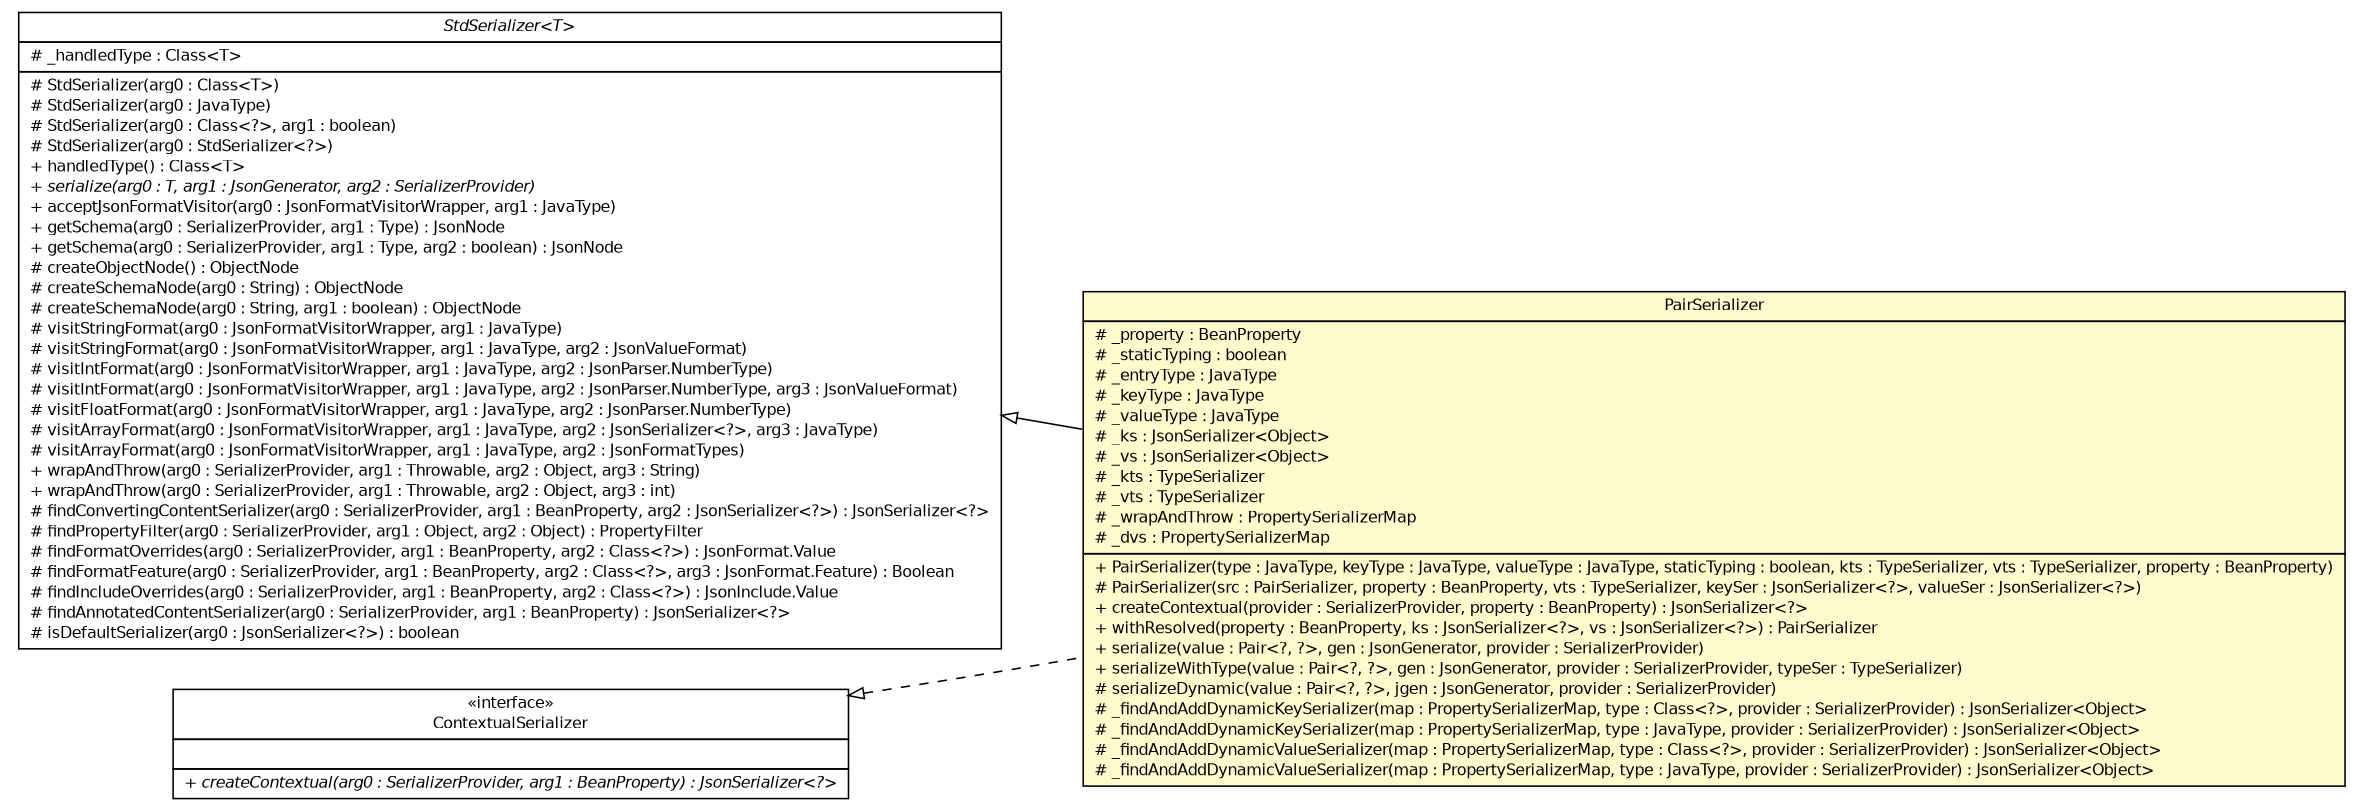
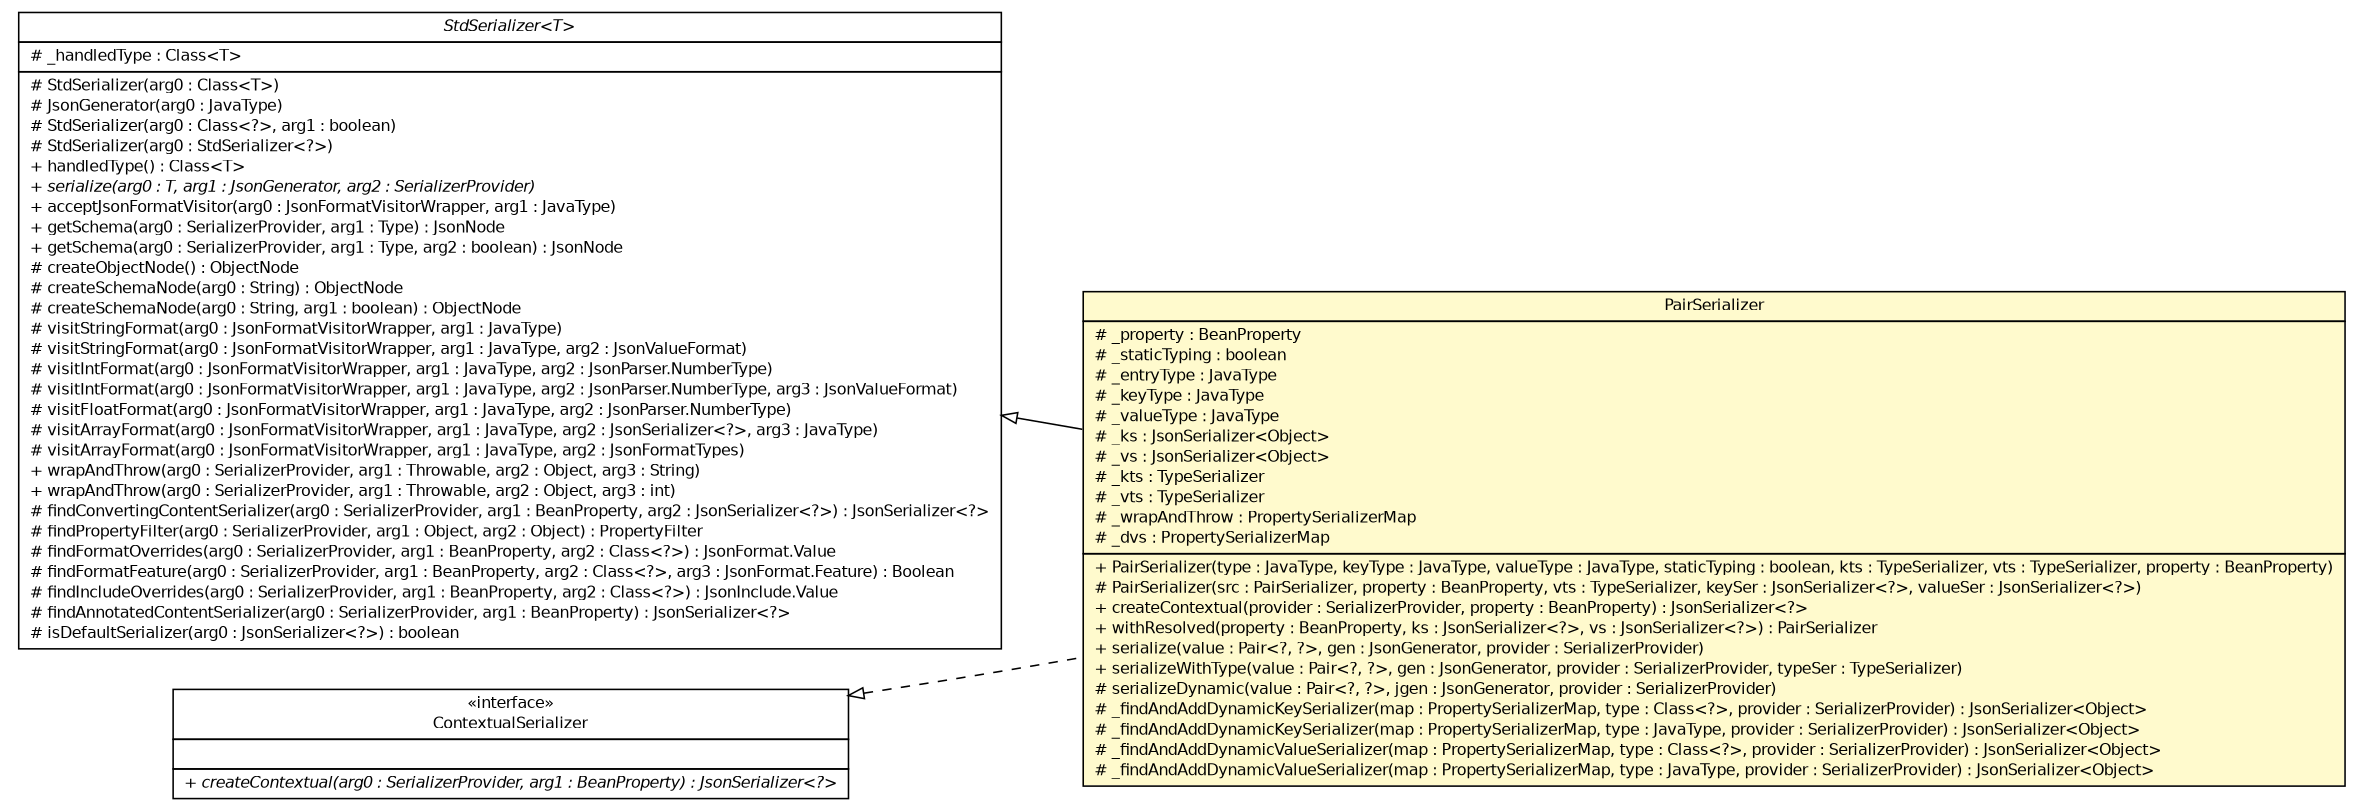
(151, 106) -> (157, 106)
